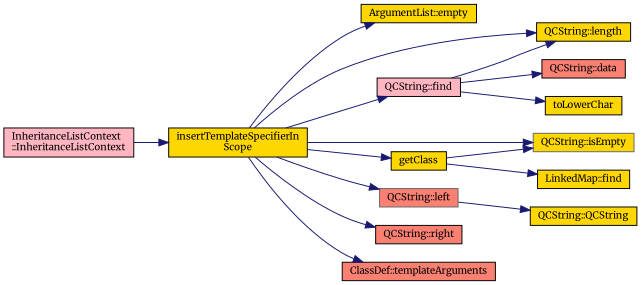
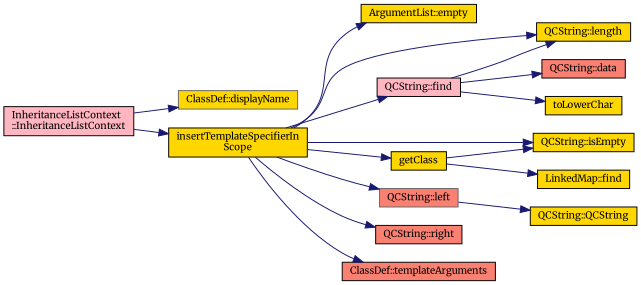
none -> (238, 100)
(584, 143) -> (584, 143)
